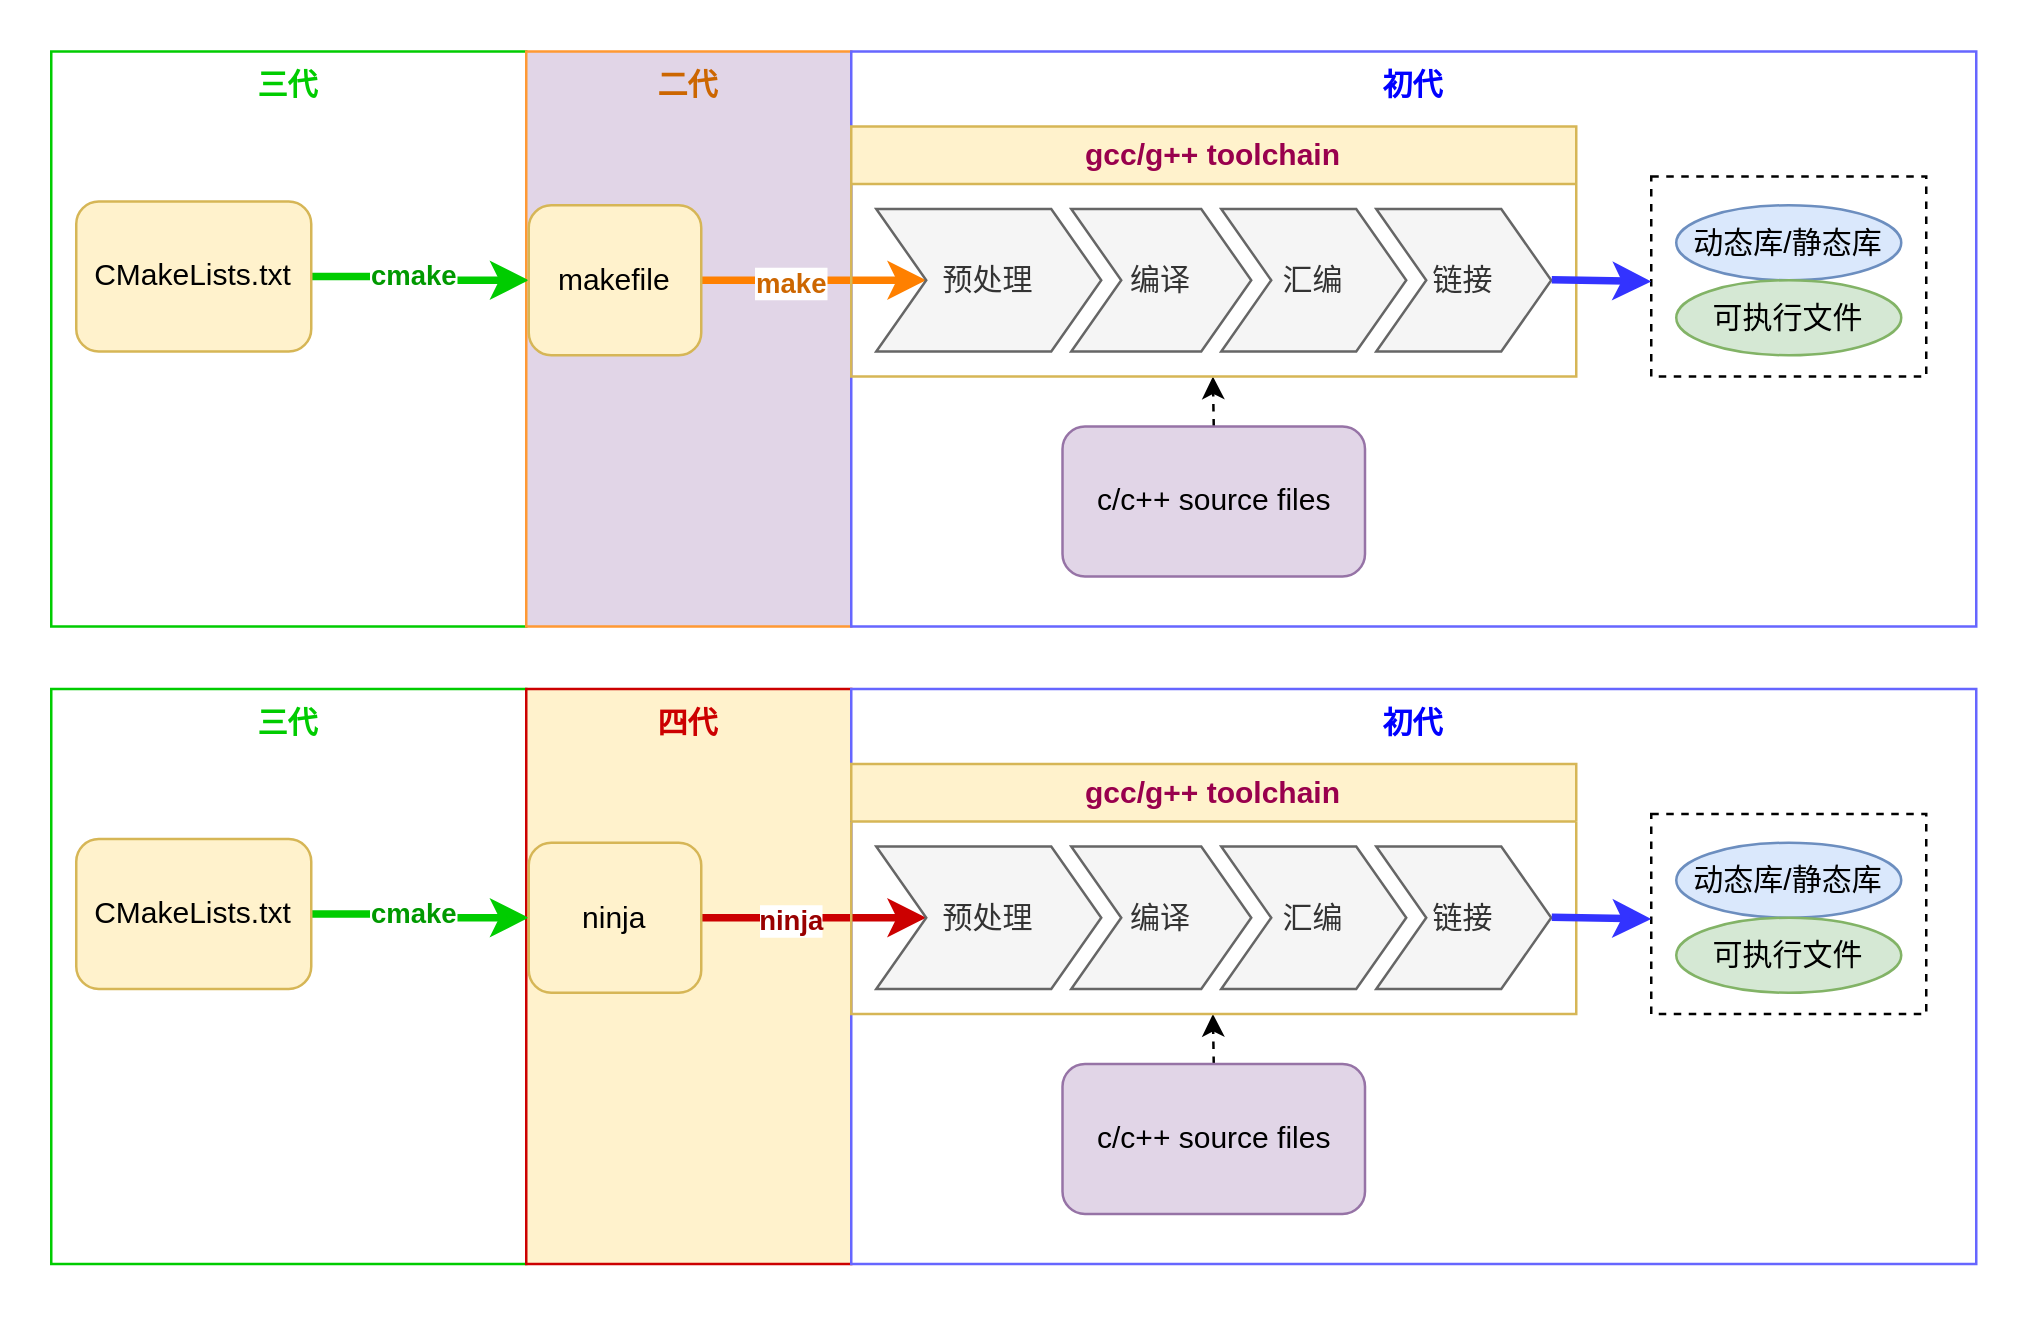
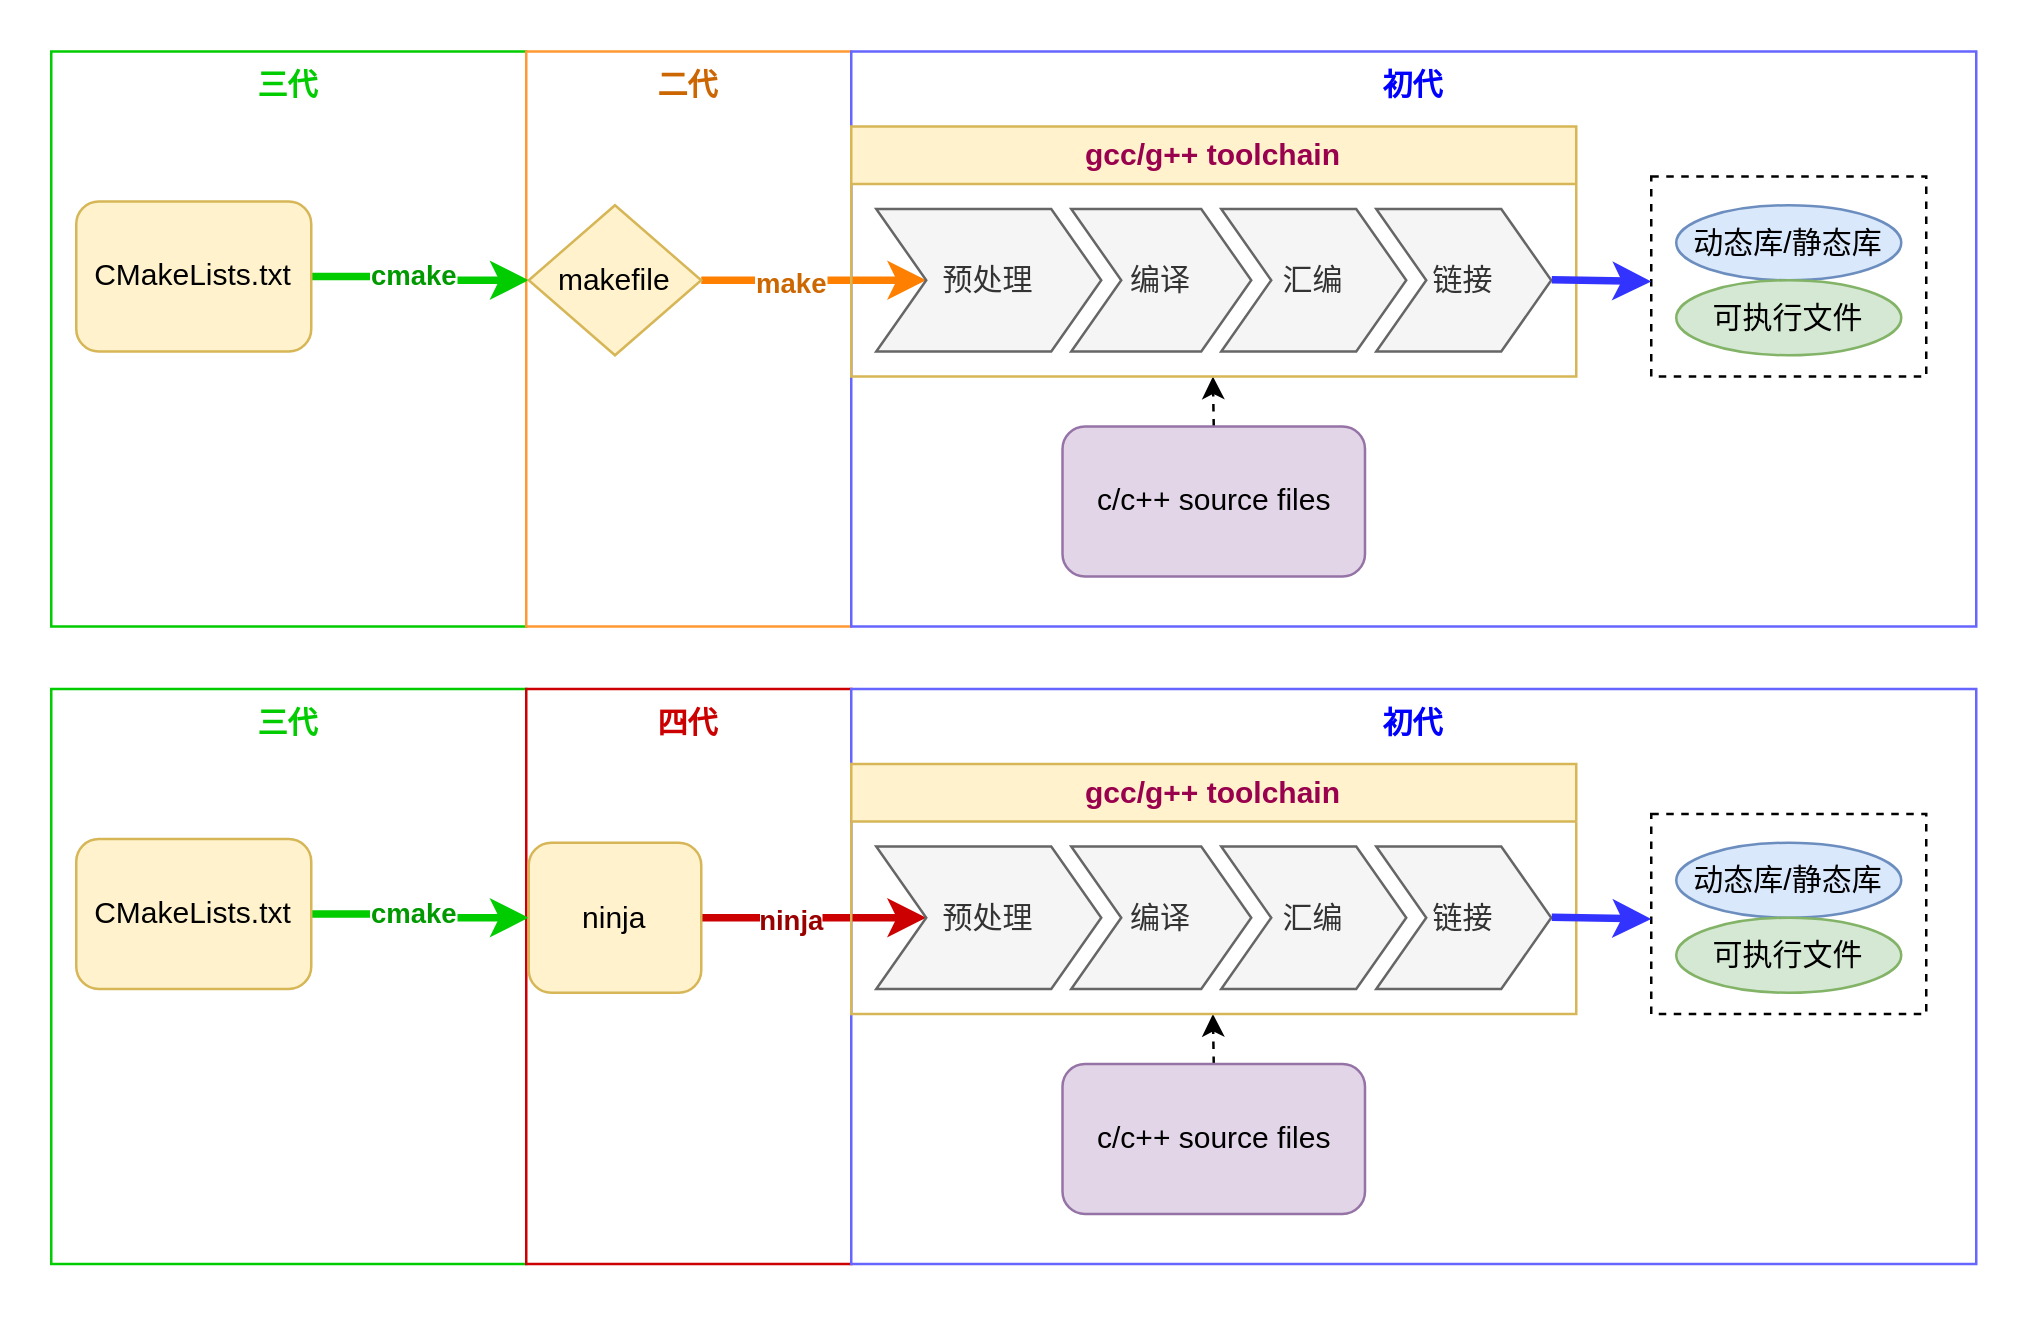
(689, 87) -> (689, 87)
(615, 280) -> (615, 280)
(689, 724) -> (689, 724)
